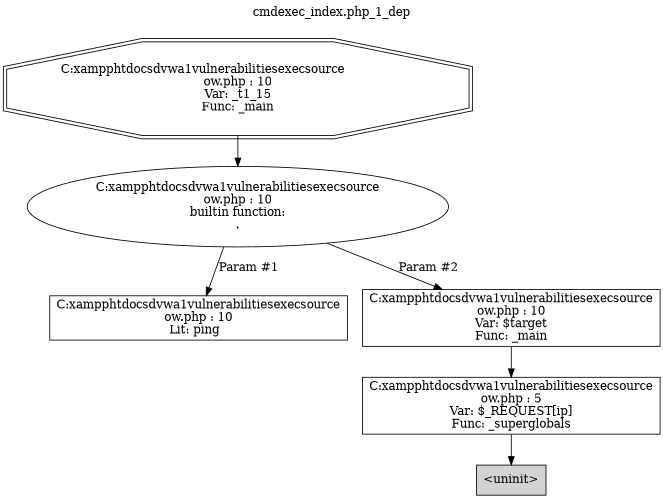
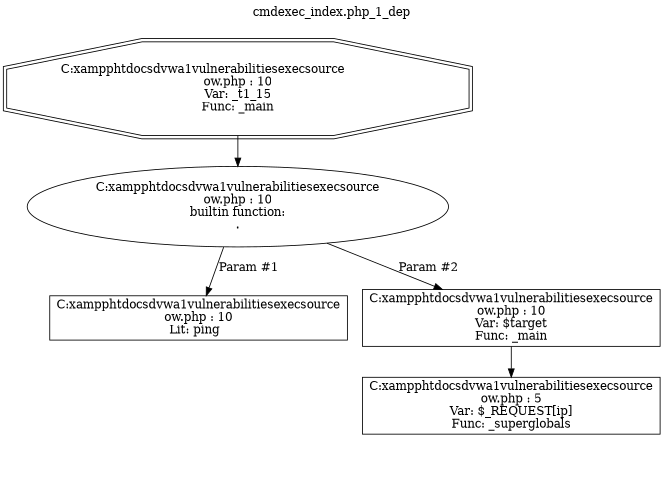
(511, 480) -> none
